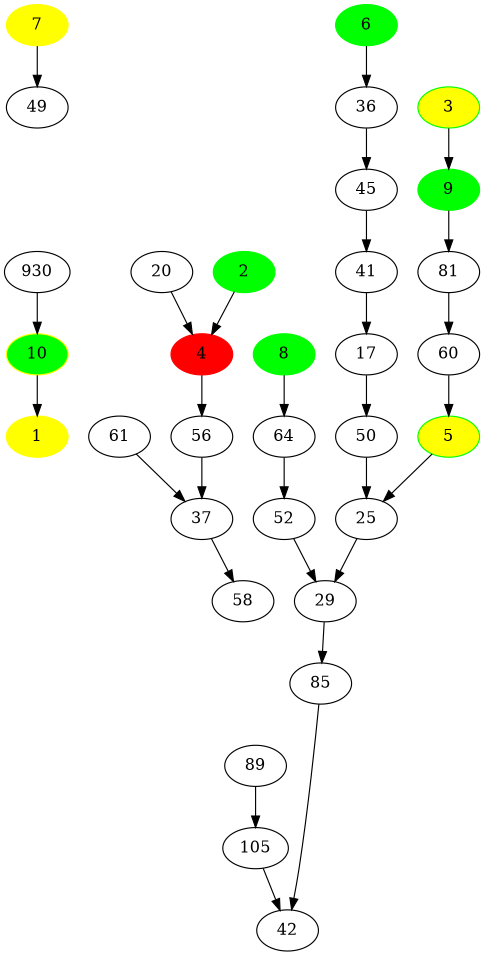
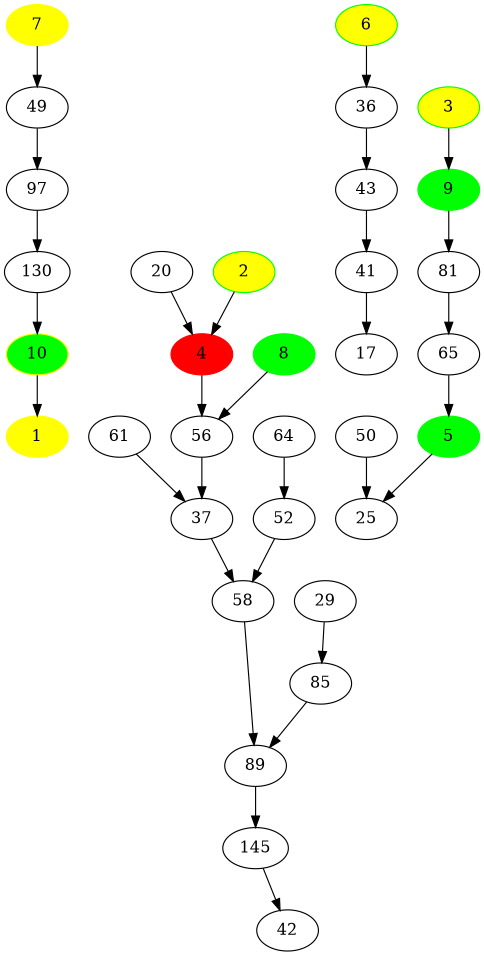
(366, 25) -> (366, 25)
none -> (37, 190)
(366, 190) -> (366, 190)
(37, 272) -> (37, 272)
(244, 272) -> (244, 272)
(449, 354) -> (449, 354)
(284, 390) -> (247, 391)
(366, 390) -> none
(449, 437) -> (449, 437)
(302, 555) -> (266, 555)
(349, 555) -> none
none -> (249, 678)
(308, 801) -> (292, 720)
(256, 848) -> (256, 848)
